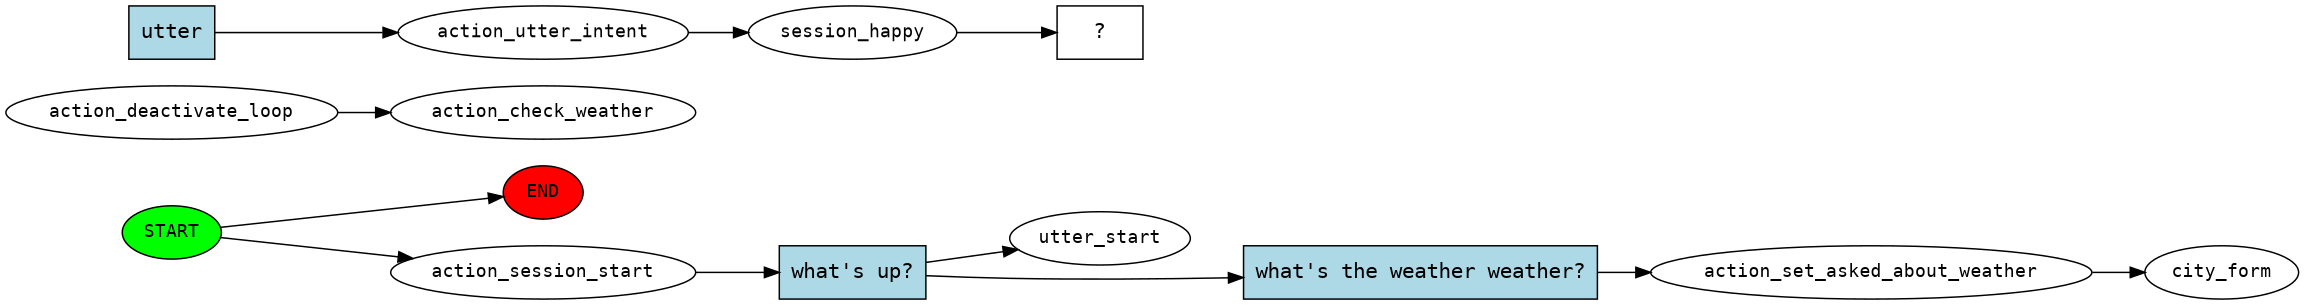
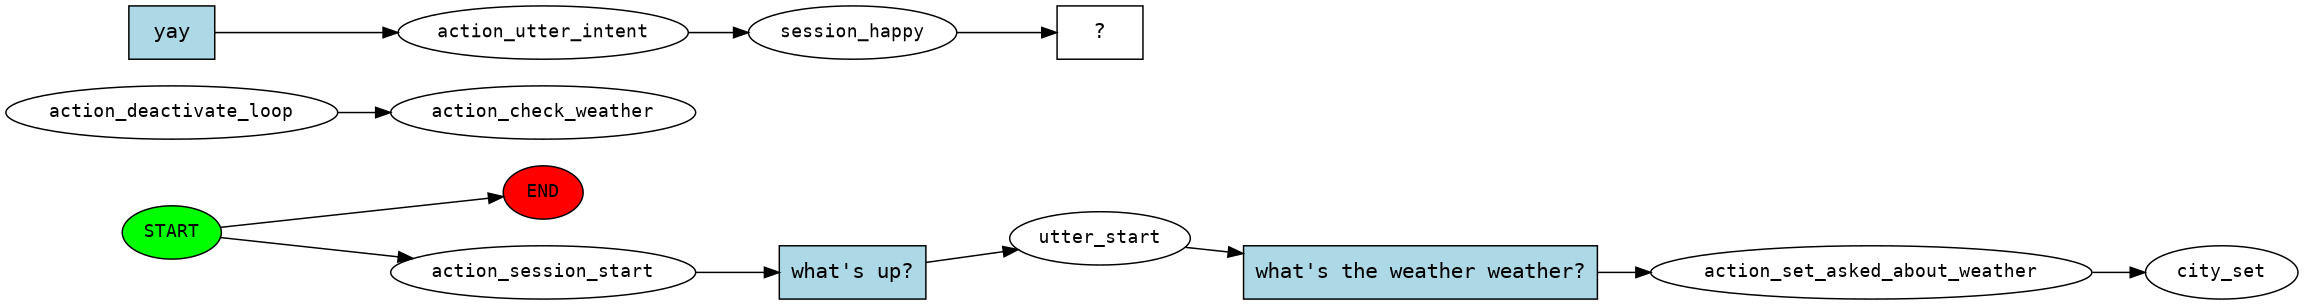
(172, 33) -> (172, 33)
(2222, 272) -> (2222, 272)
(1077, 279) -> (1207, 250)
